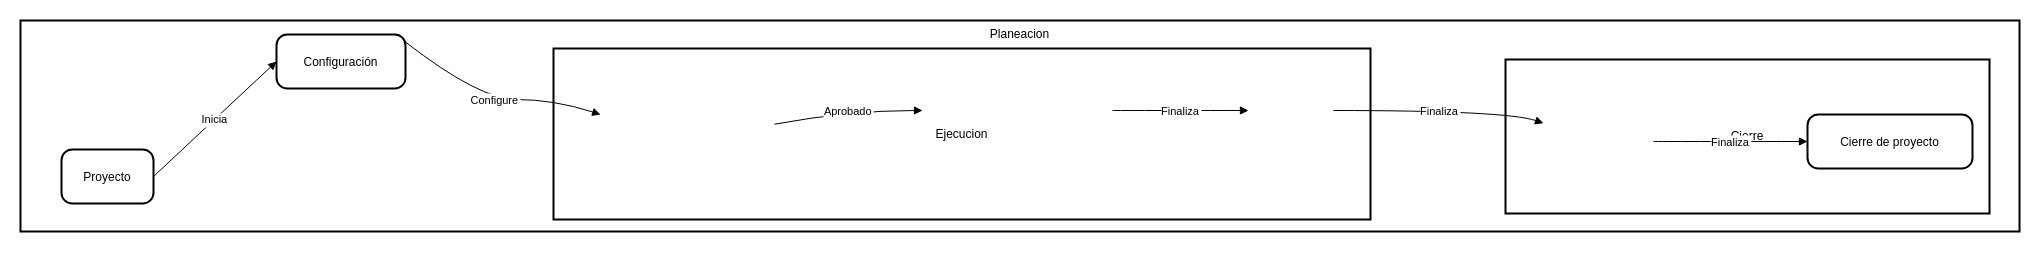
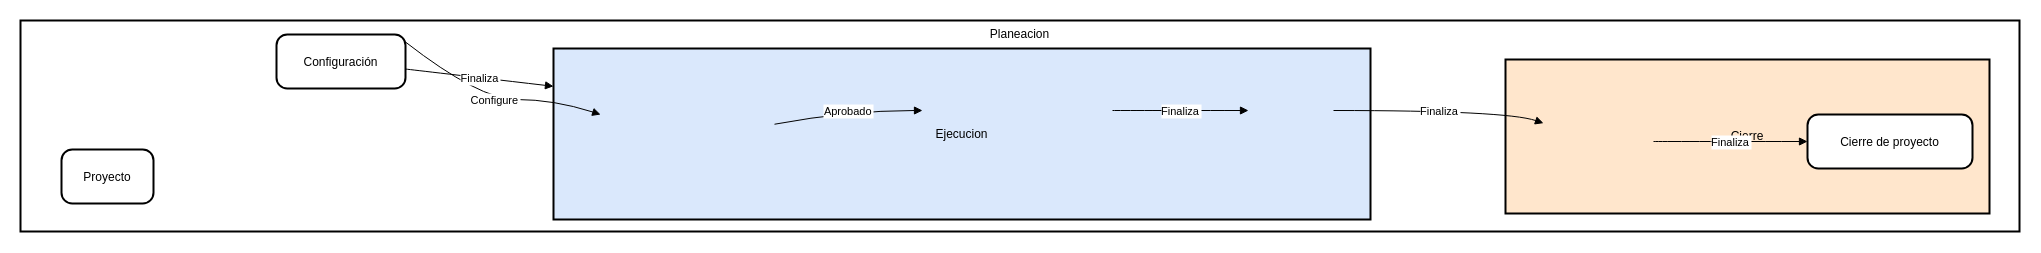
none -> (500, 80)
(213, 121) -> none
(962, 134) -> (962, 134)
(1748, 137) -> (1748, 137)
